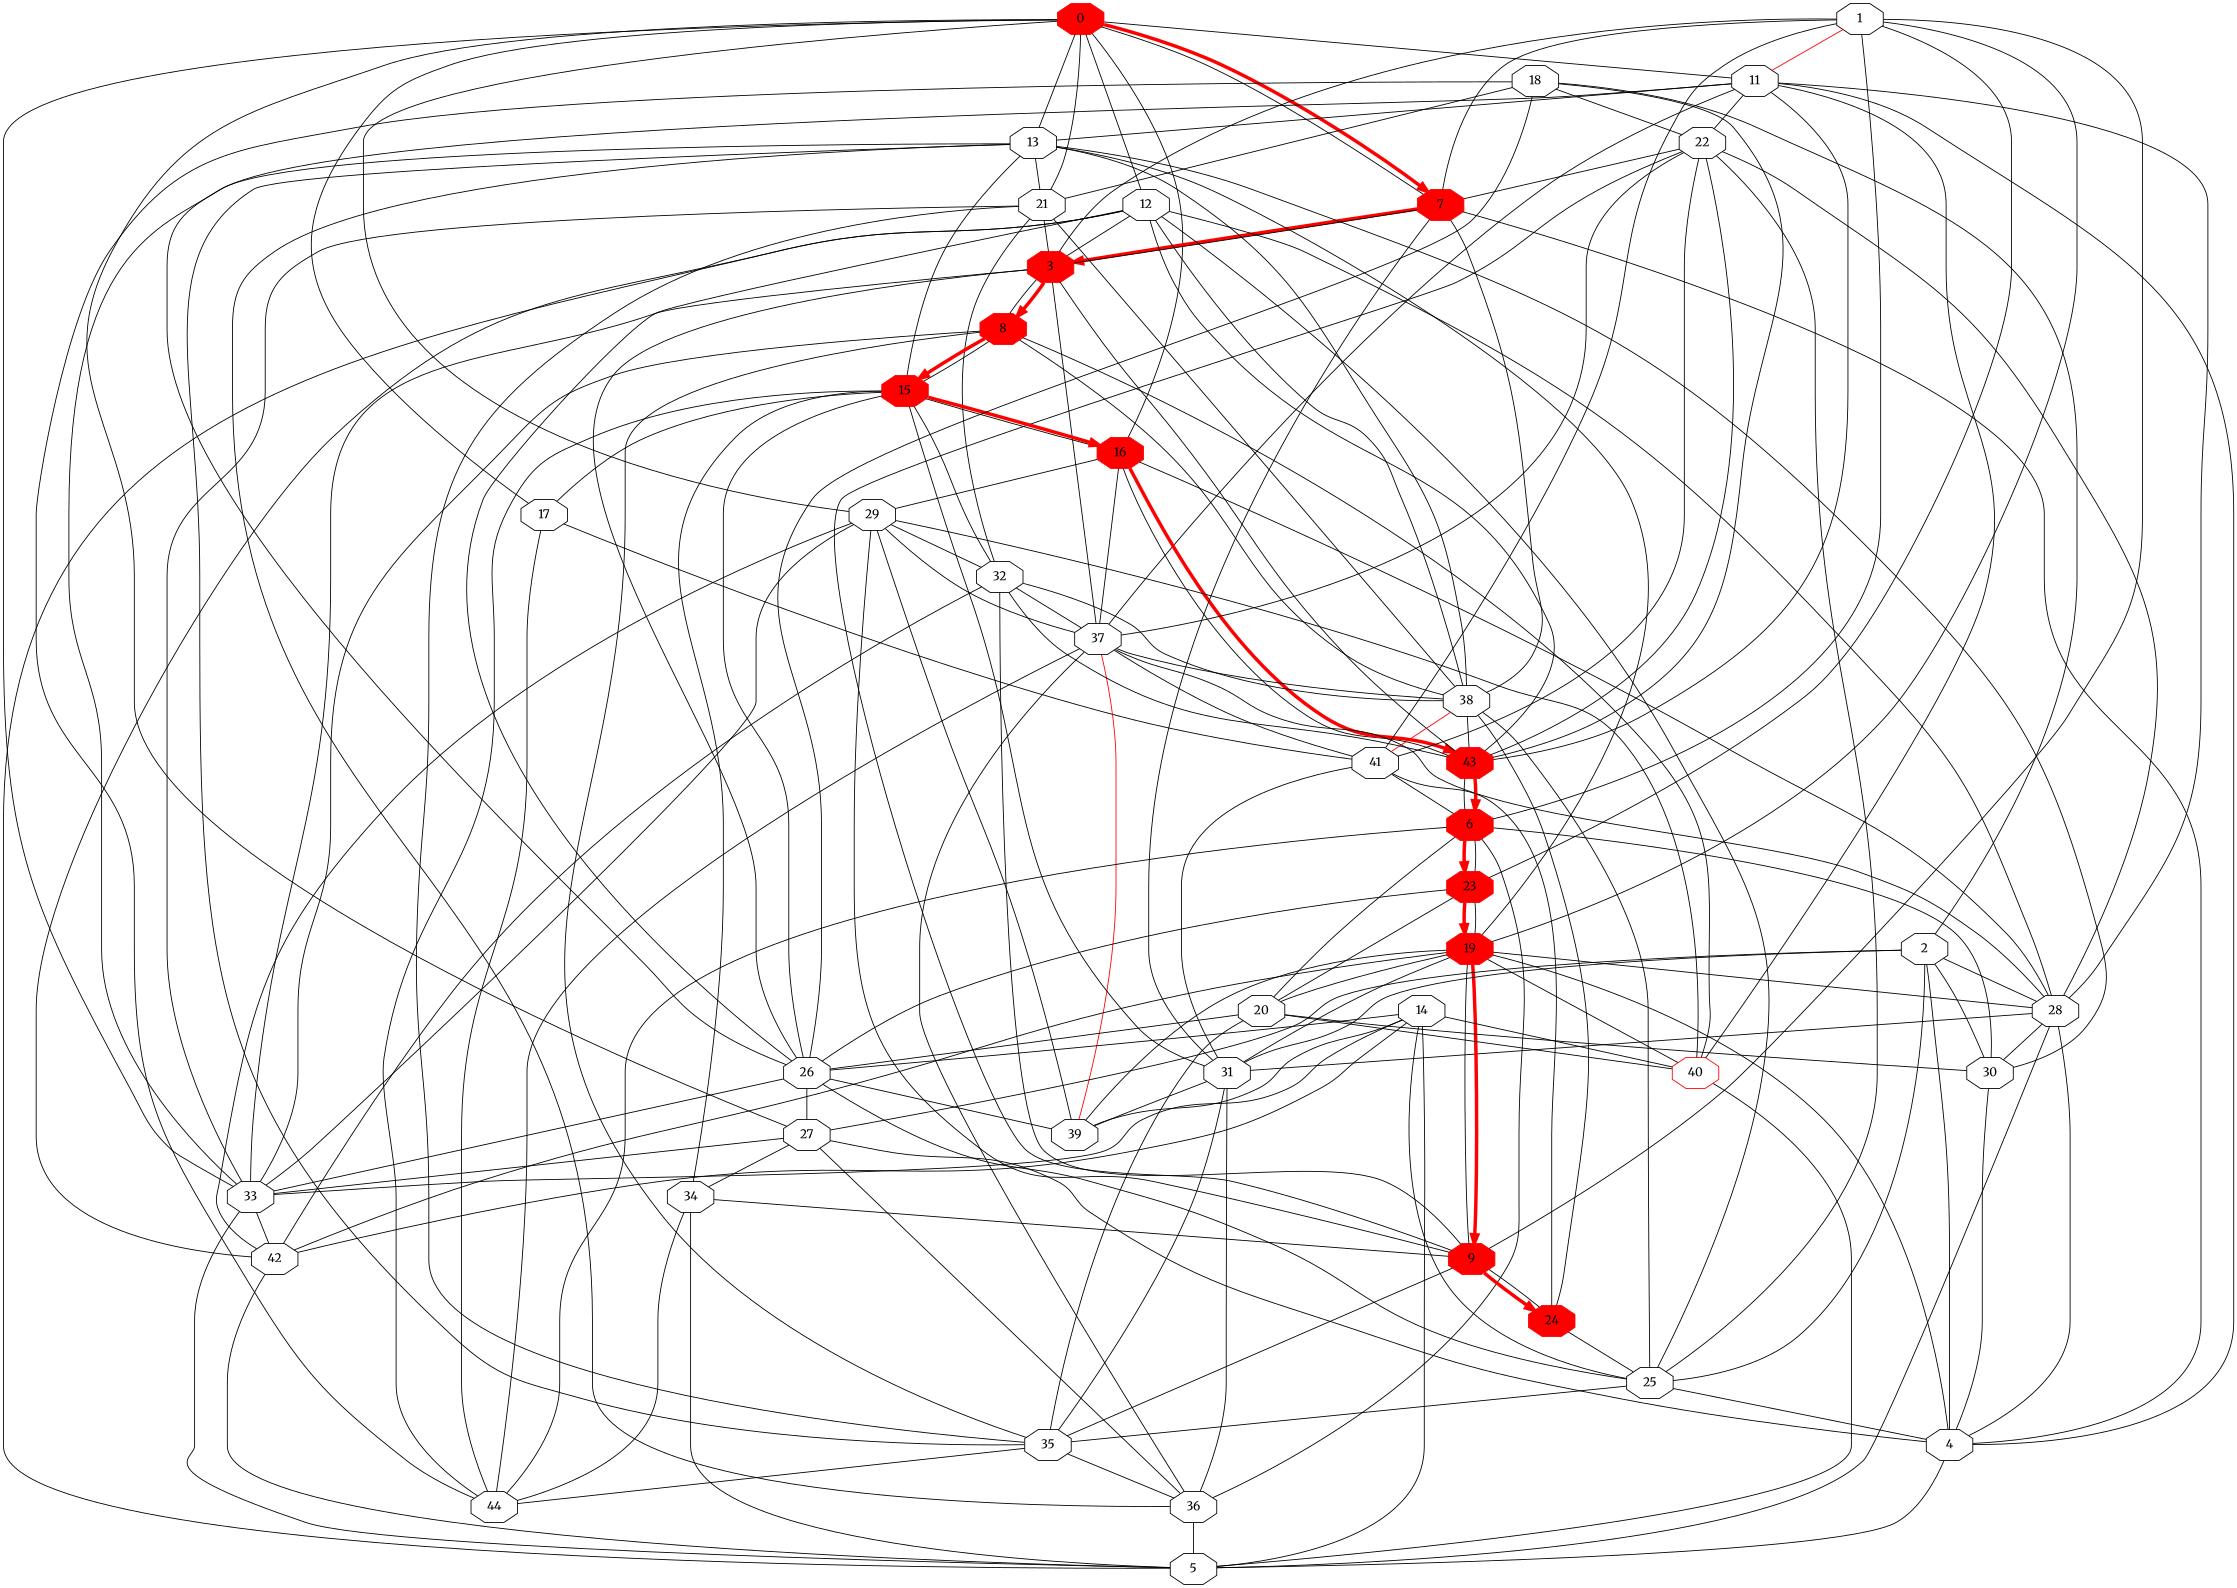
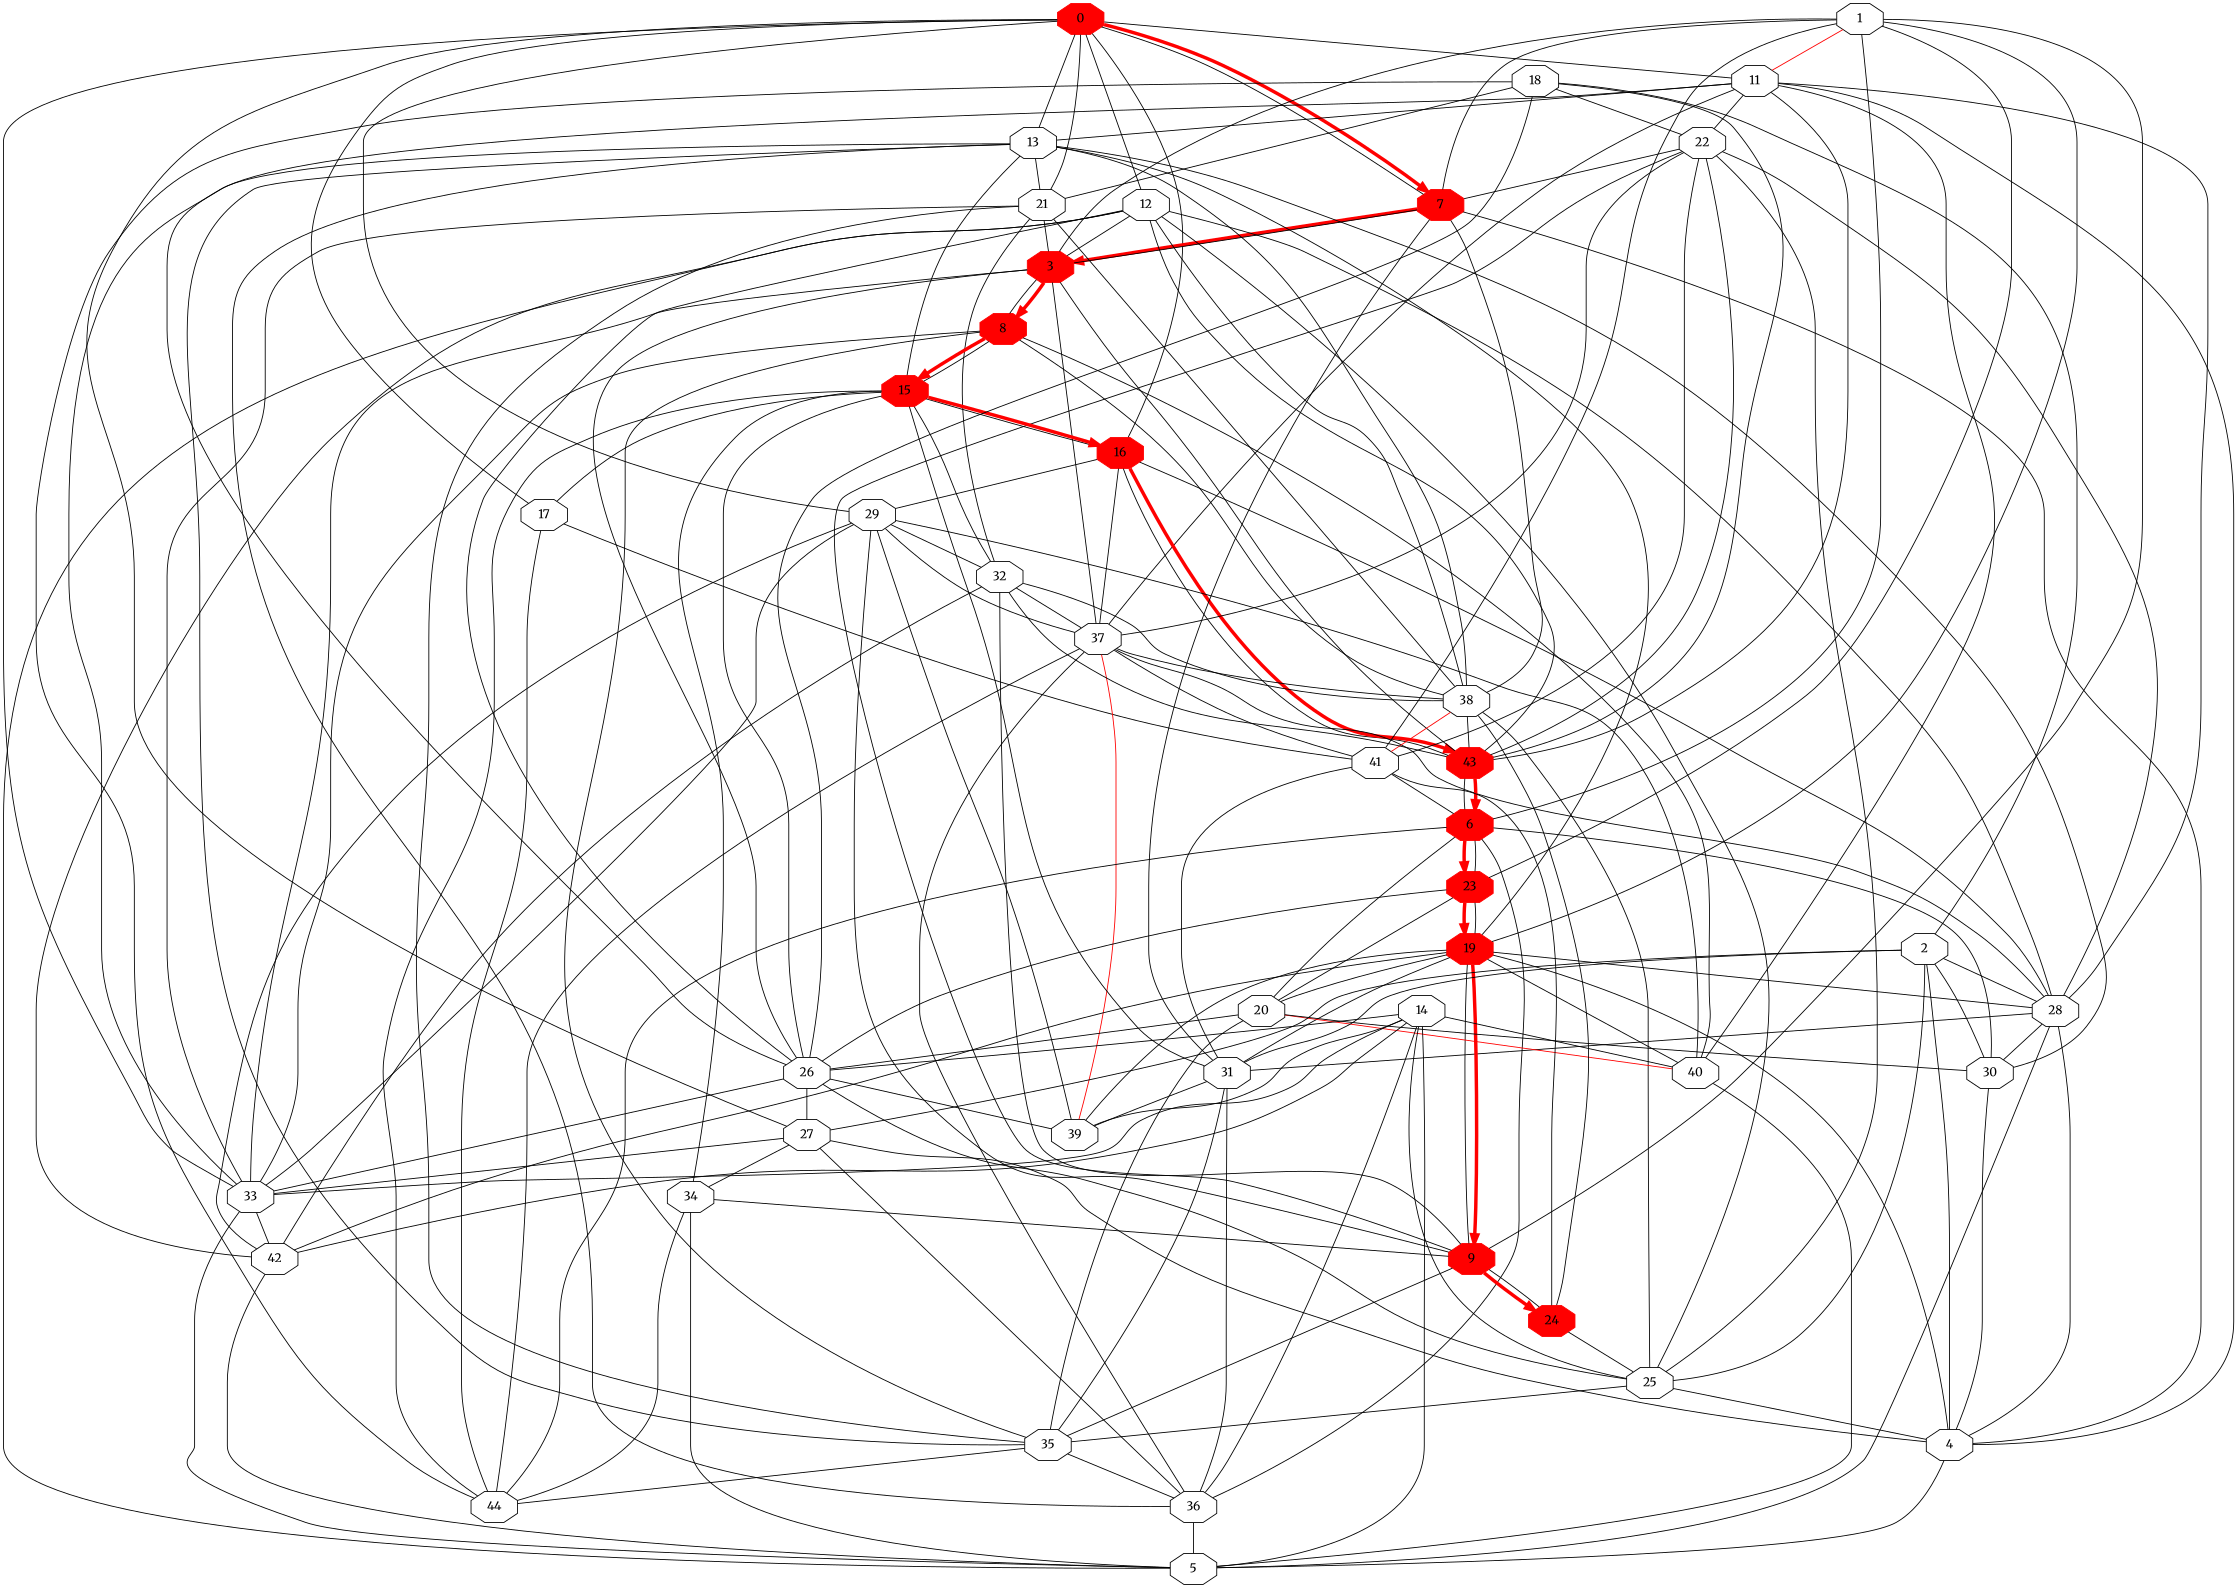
(1488, 1043) -> (1488, 1043)
(1696, 1073) -> (1696, 1073)
none -> (1329, 1254)
